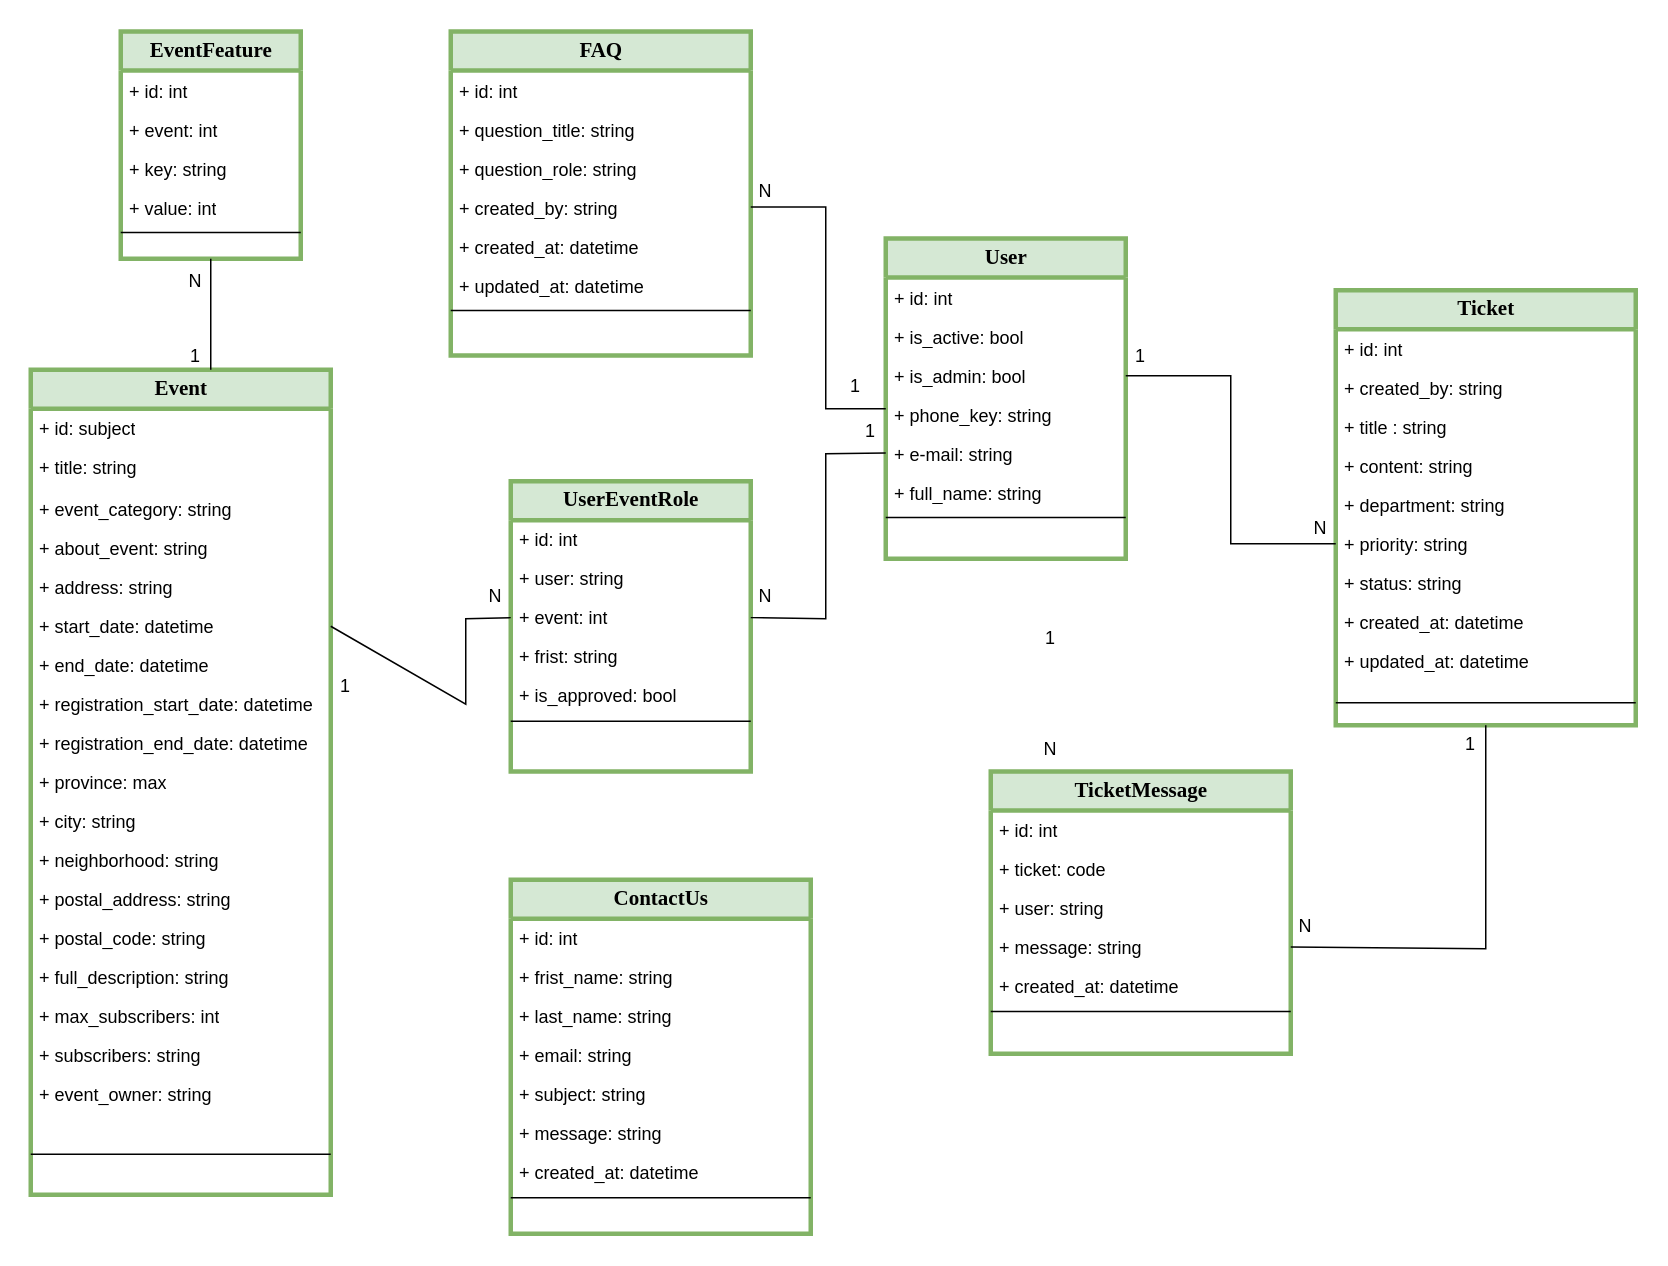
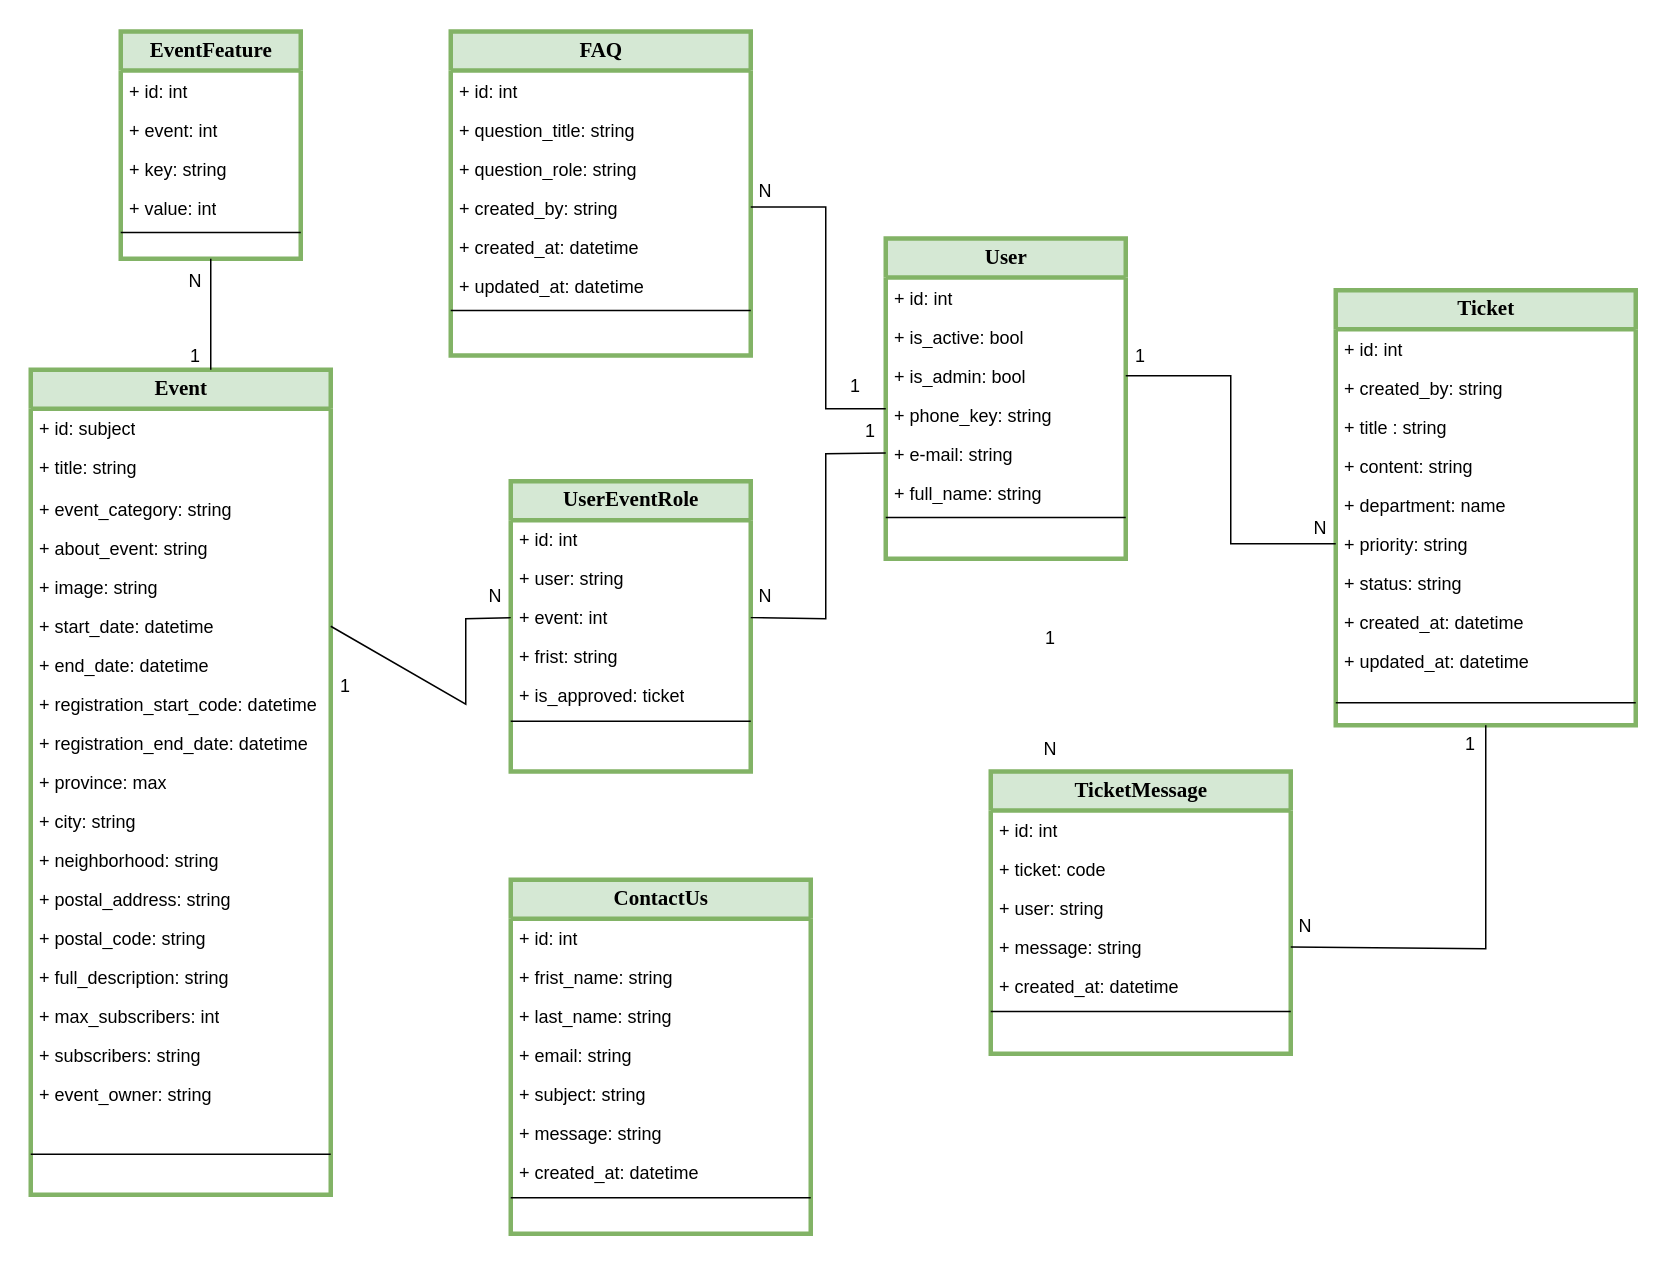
(1436, 507) -> (1428, 507)
(116, 589) -> (104, 589)
(604, 697) -> (614, 697)
(182, 717) -> (182, 717)
